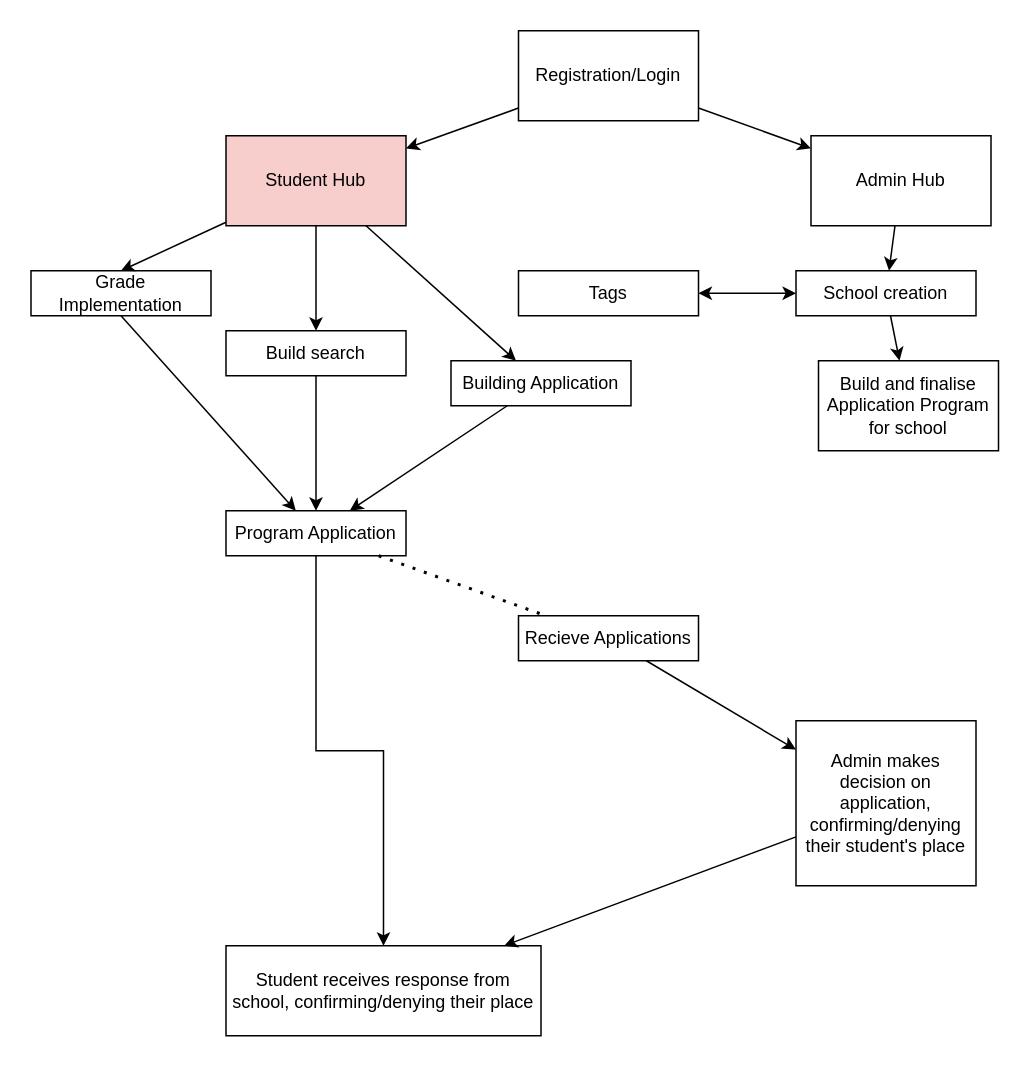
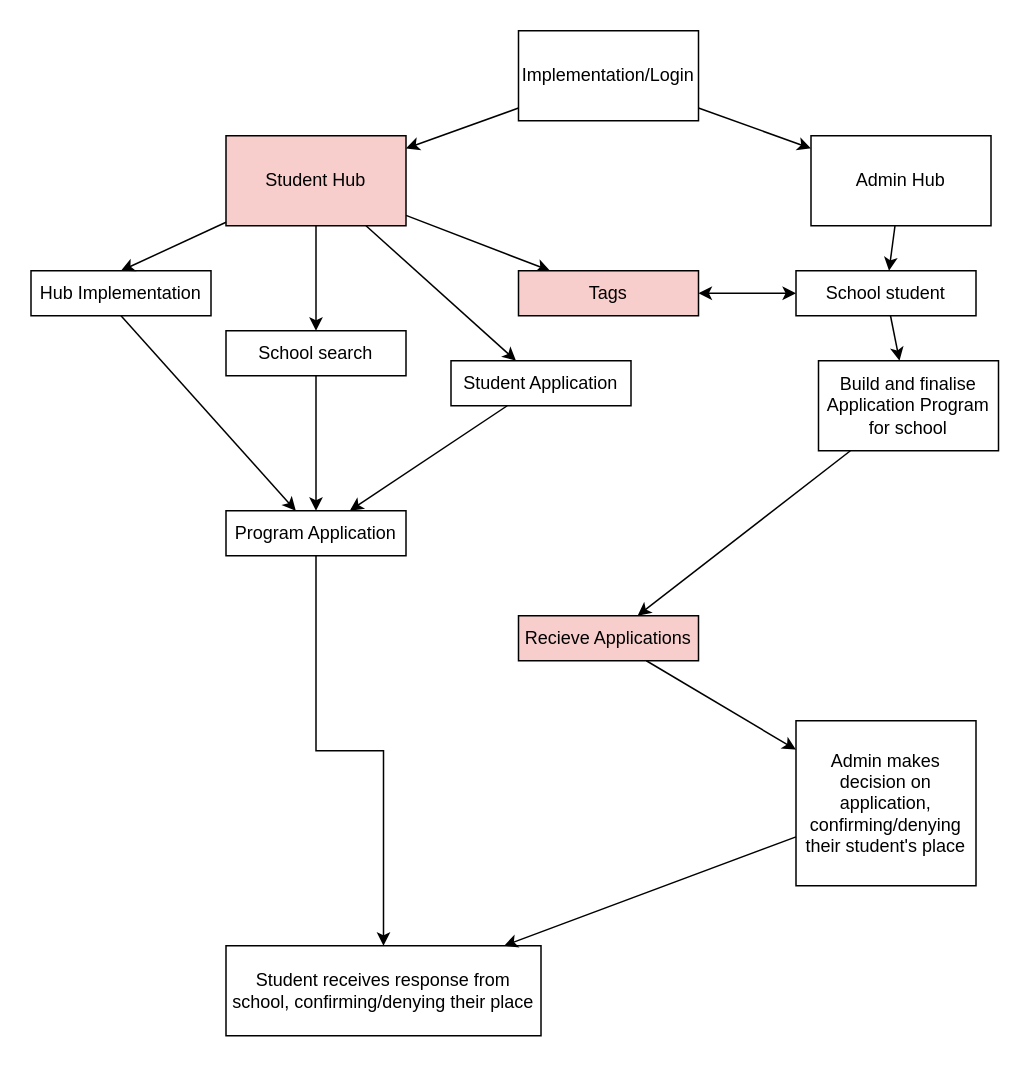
(608, 76) -> (608, 76)
none -> (473, 241)
(121, 293) -> (121, 293)
(608, 293) -> (608, 293)
(886, 293) -> (886, 293)
(316, 353) -> (316, 353)
(541, 383) -> (541, 383)
none -> (748, 530)
(460, 585) -> none
(608, 638) -> (608, 638)
